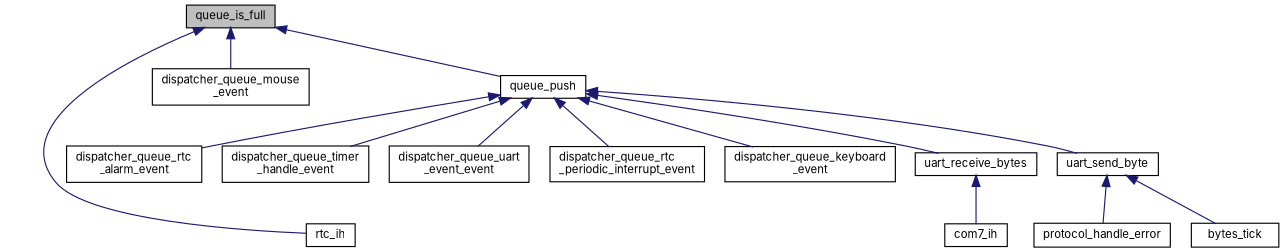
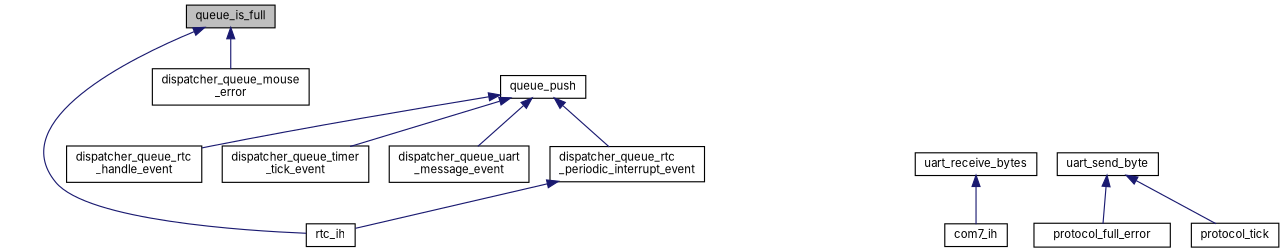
(393, 53) -> none
(231, 87) -> (231, 87)
(838, 114) -> none
(769, 121) -> none
(134, 164) -> (134, 164)
(296, 164) -> (296, 164)
(459, 164) -> (459, 164)
(810, 164) -> none
none -> (451, 206)
(1102, 235) -> (1102, 235)
(1235, 235) -> (1235, 235)
